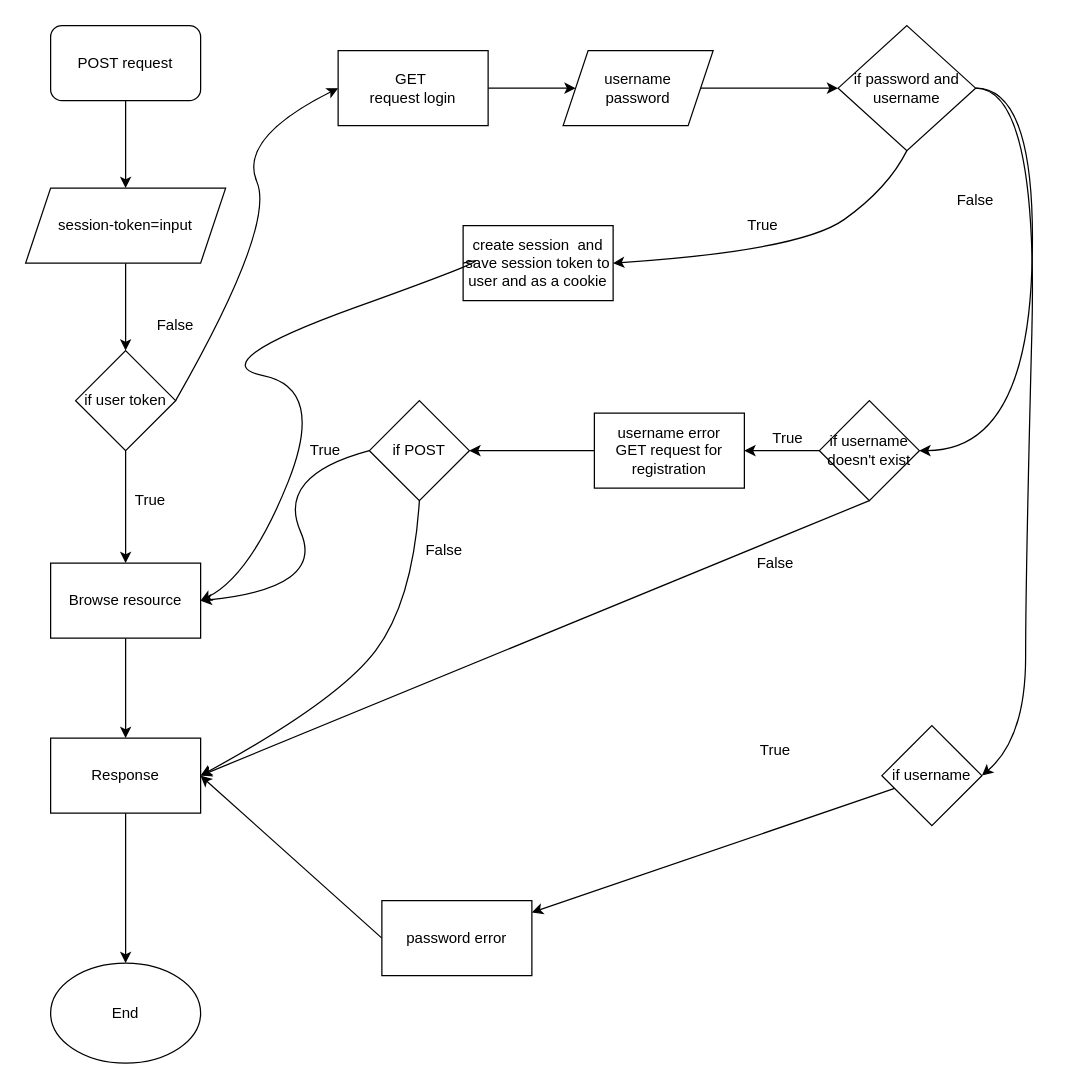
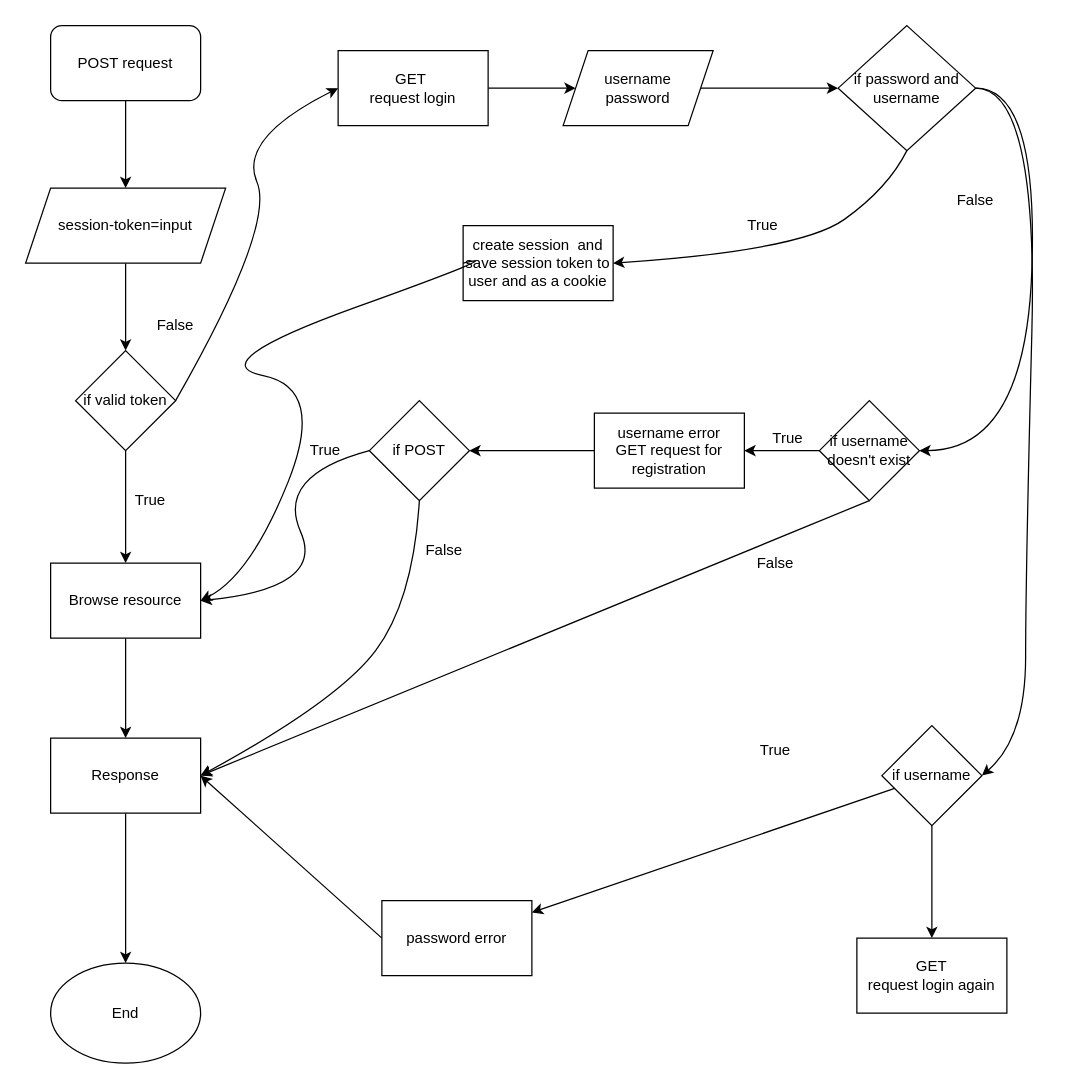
(126, 401) -> (126, 401)
none -> (932, 878)
none -> (932, 976)
